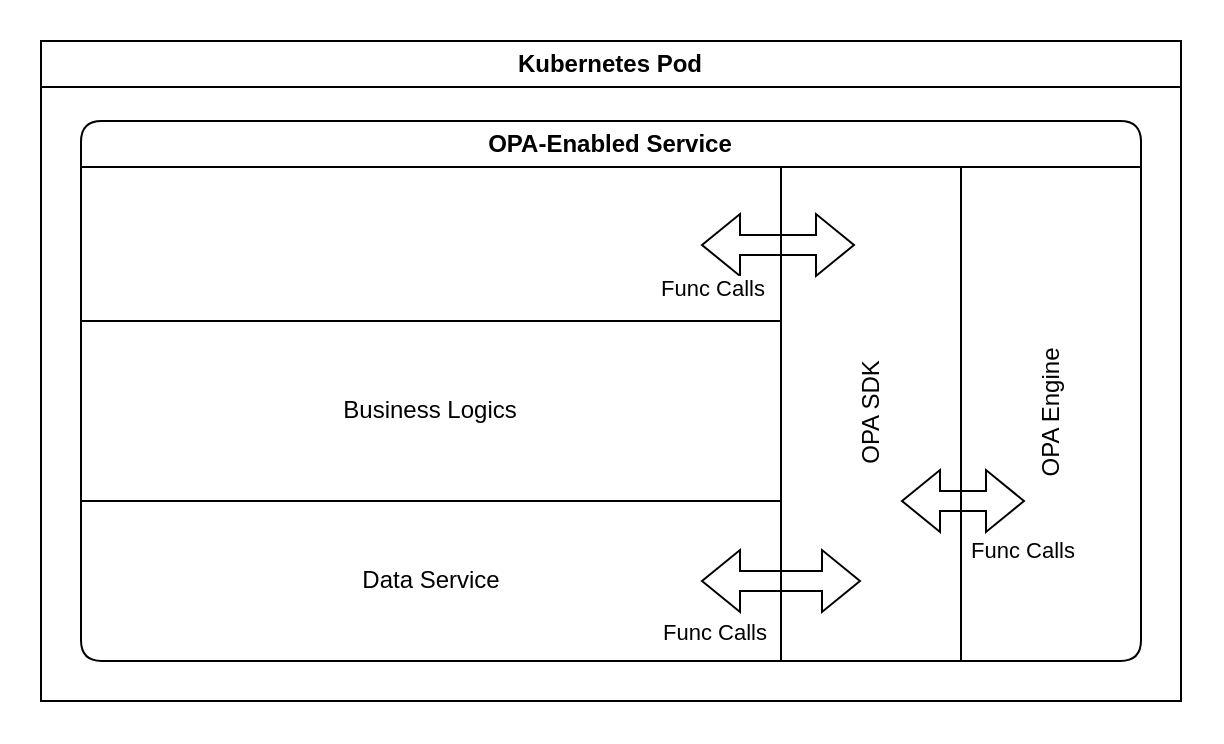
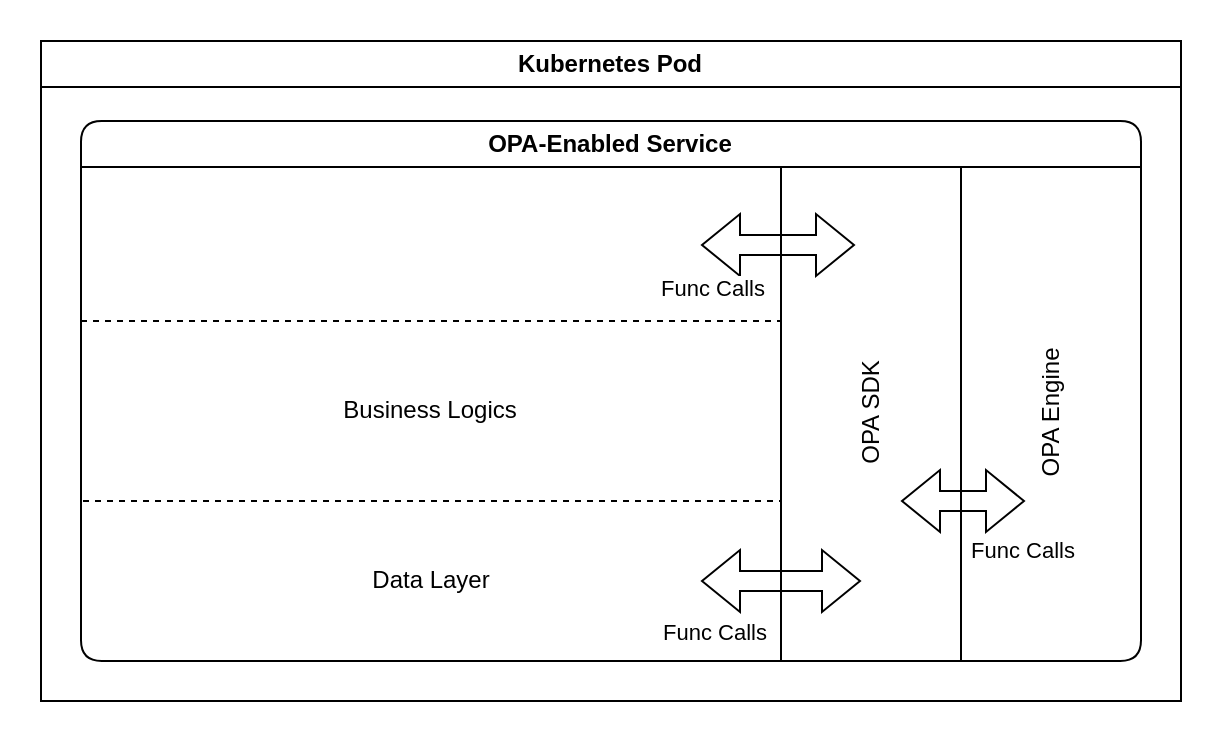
(431, 411) -> (431, 411)
(432, 581) -> (432, 581)
